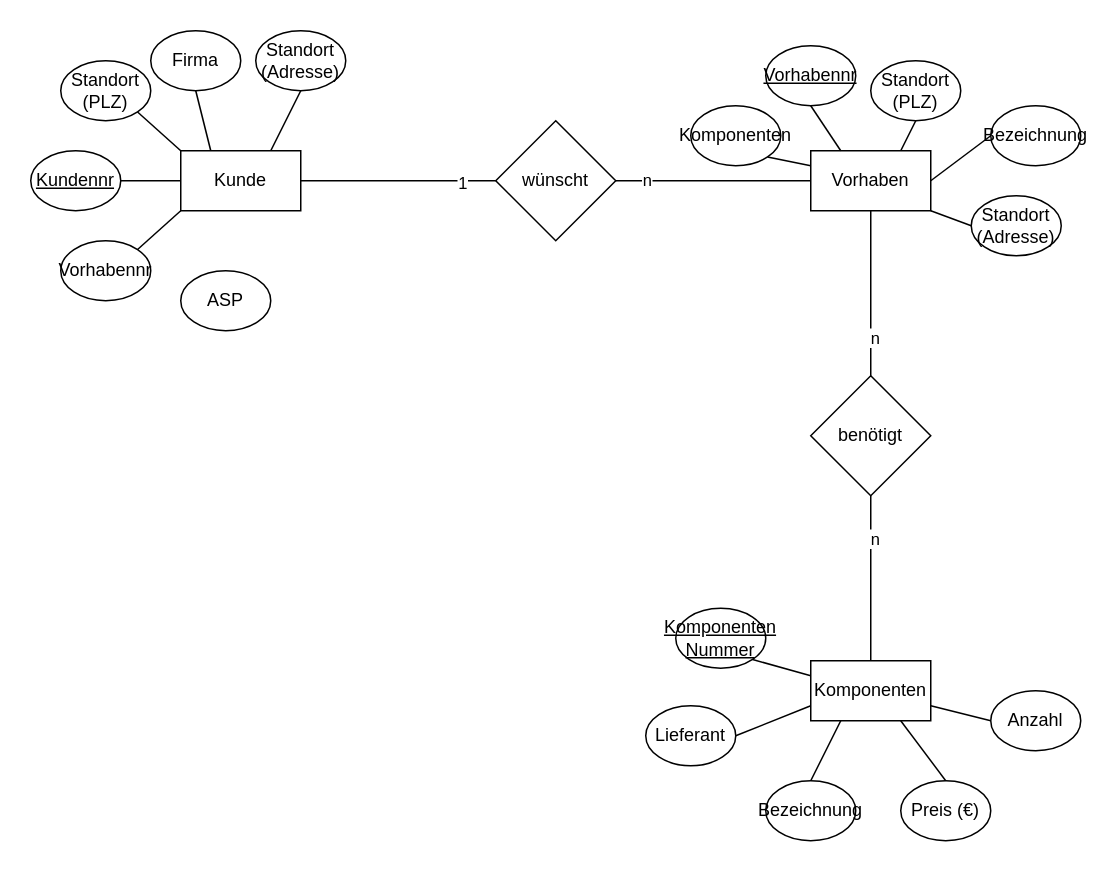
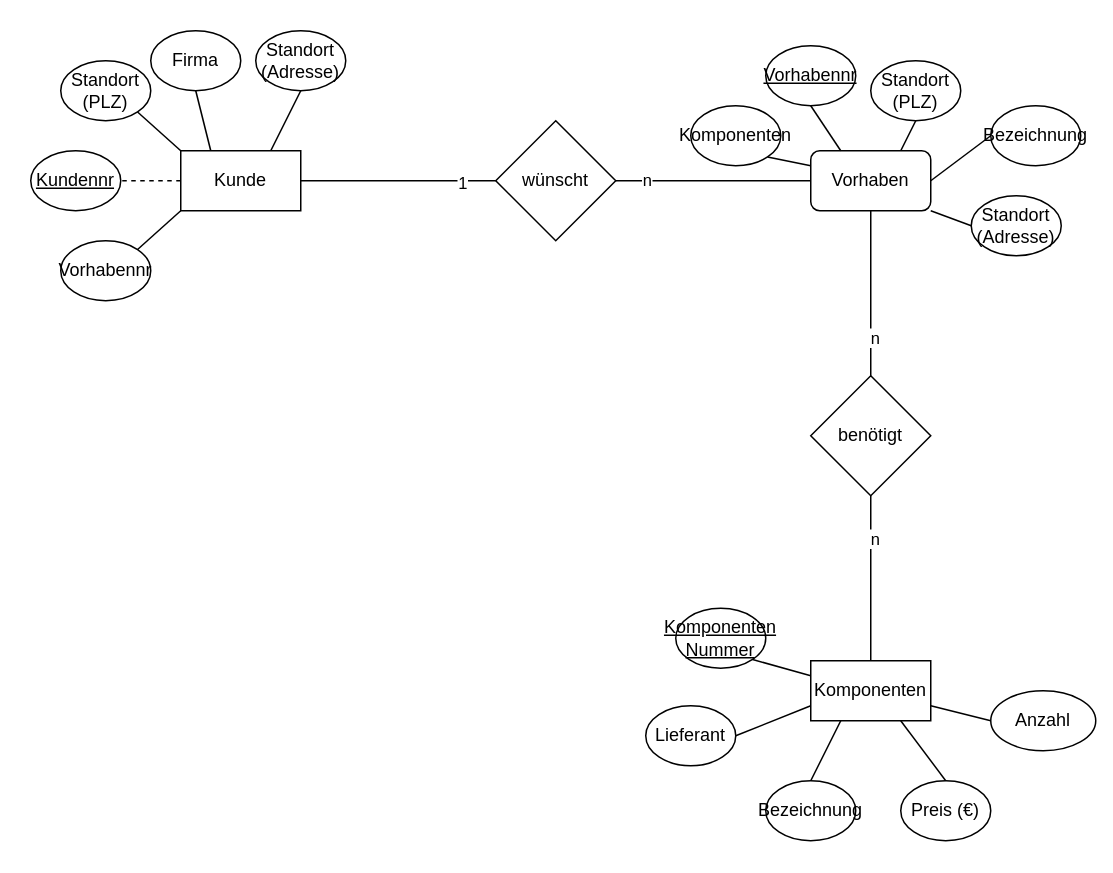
(149, 181) -> (149, 181)
(871, 181) -> (871, 181)
(226, 301) -> none
(1036, 721) -> (1043, 721)
